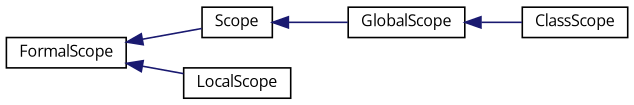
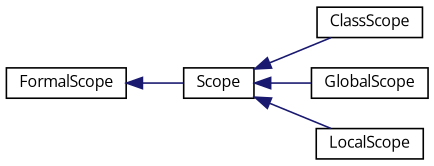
(502, 22) -> (300, 50)
(163, 70) -> (300, 116)
